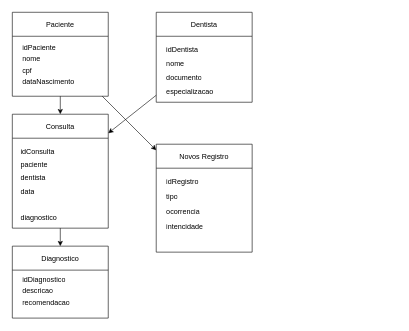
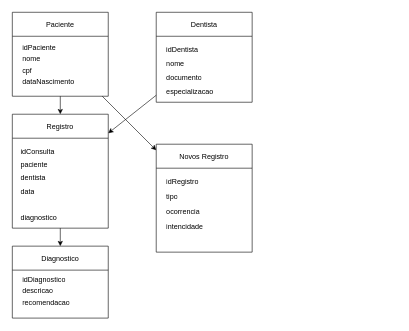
(60, 127) -> (60, 127)
